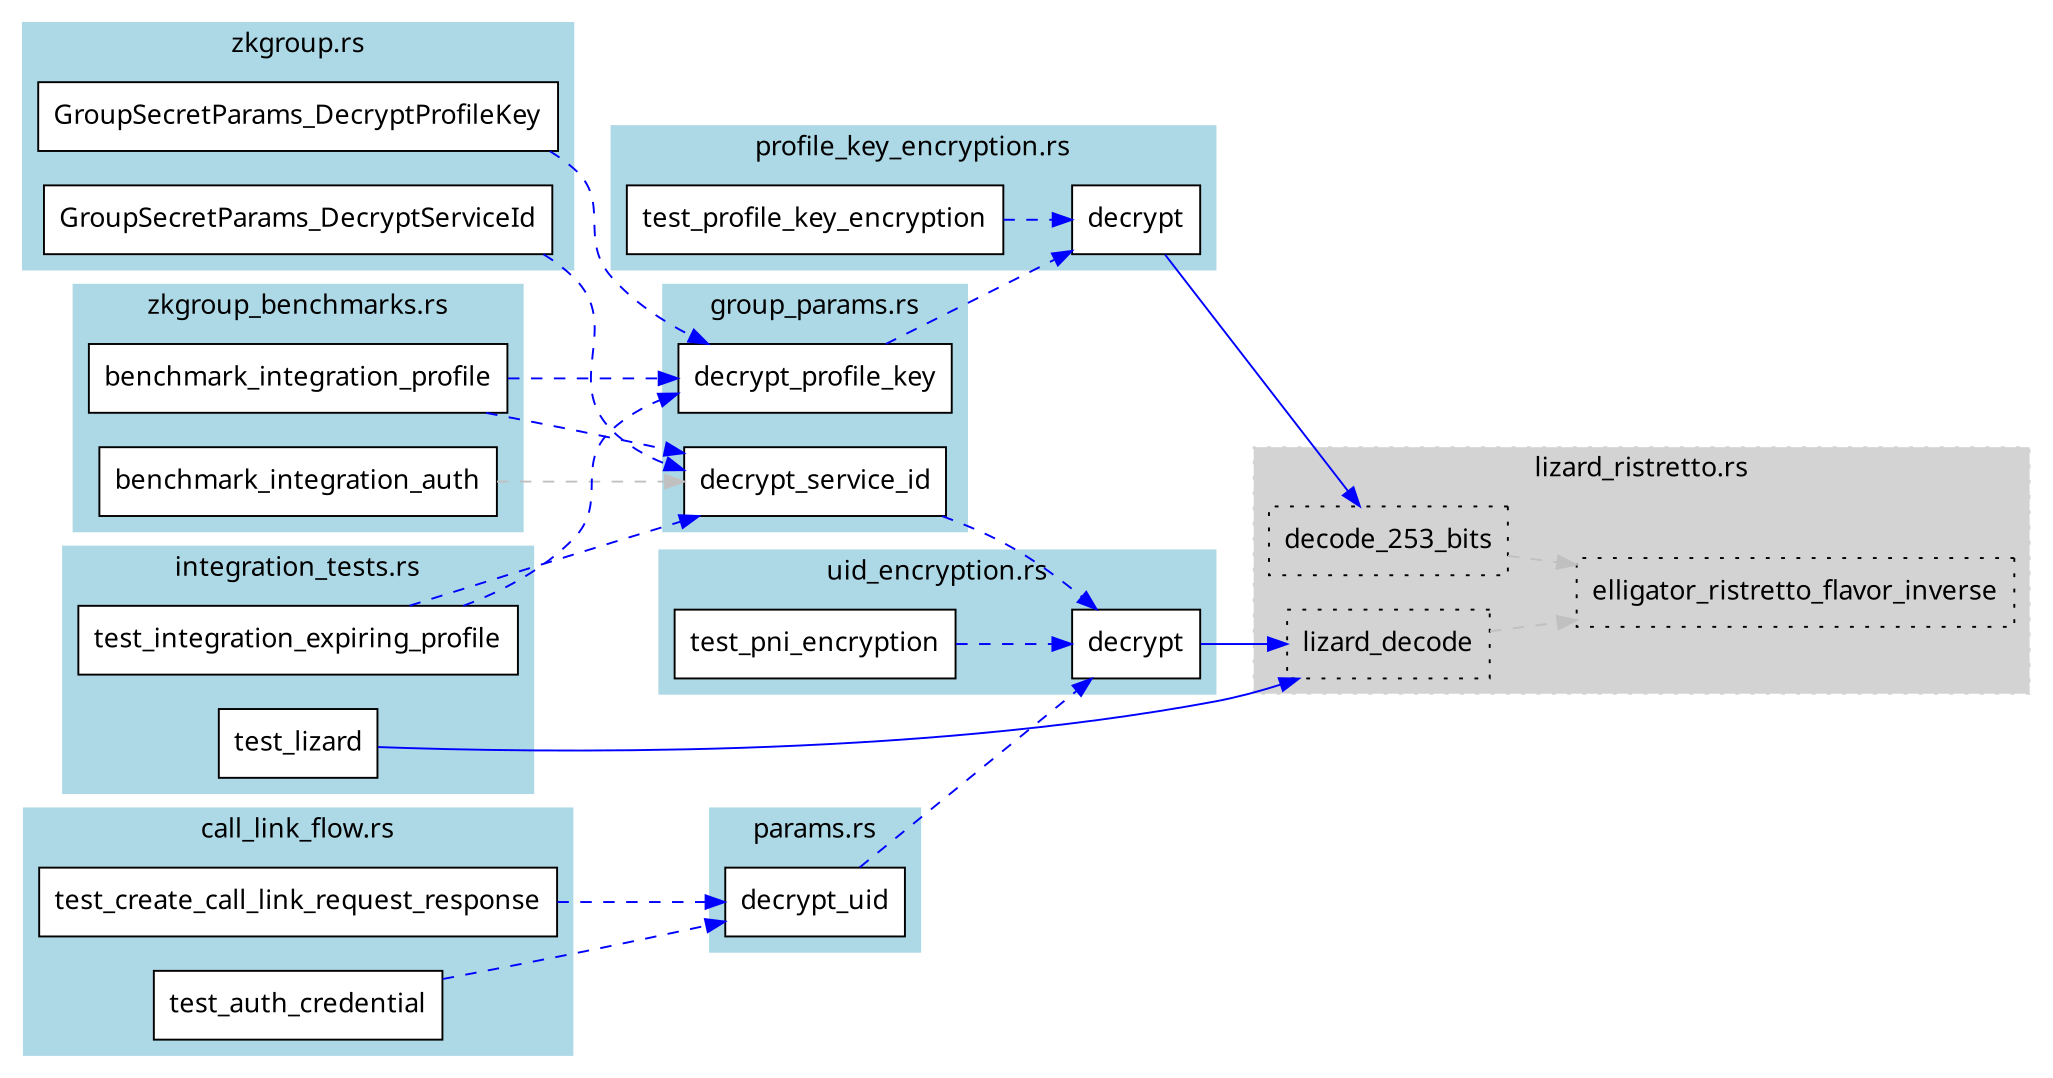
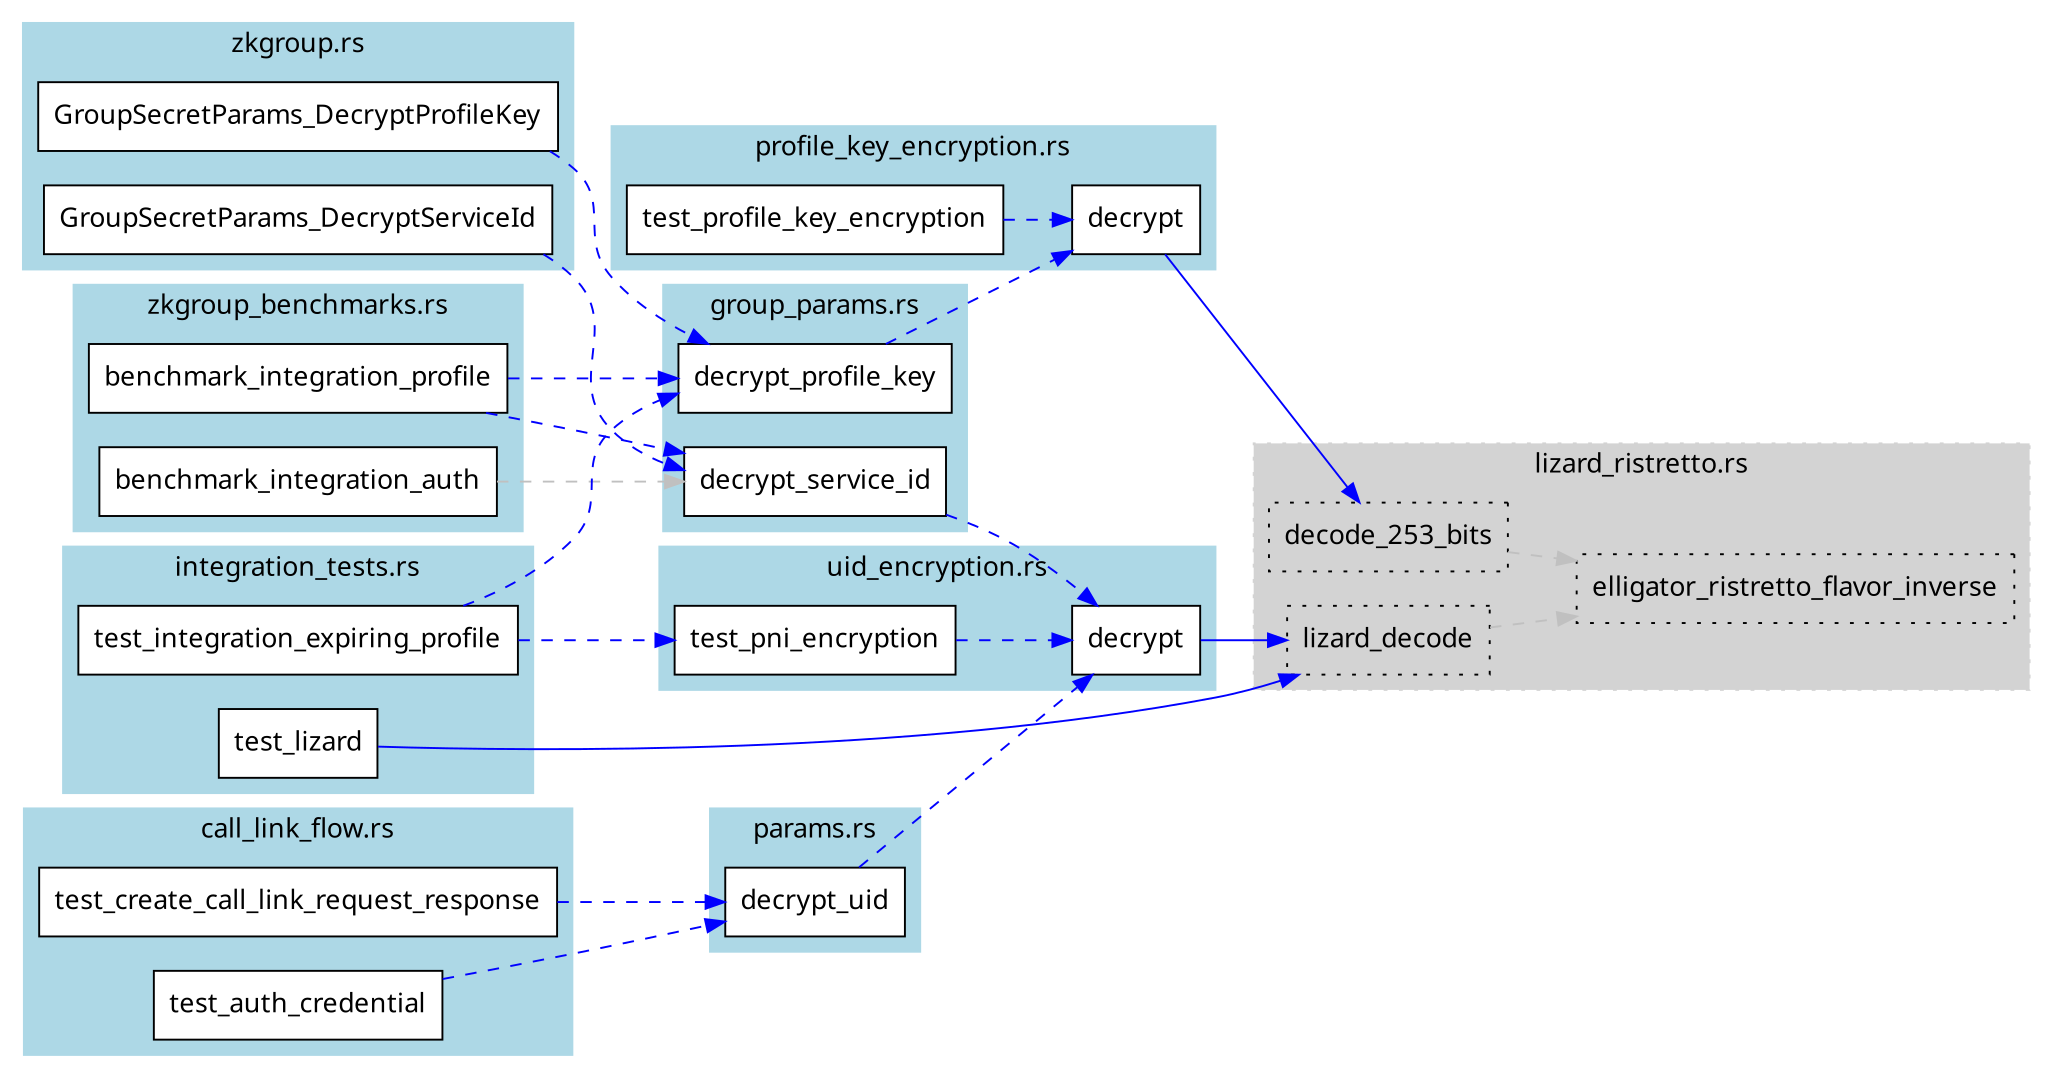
(579, 553) -> (587, 640)
